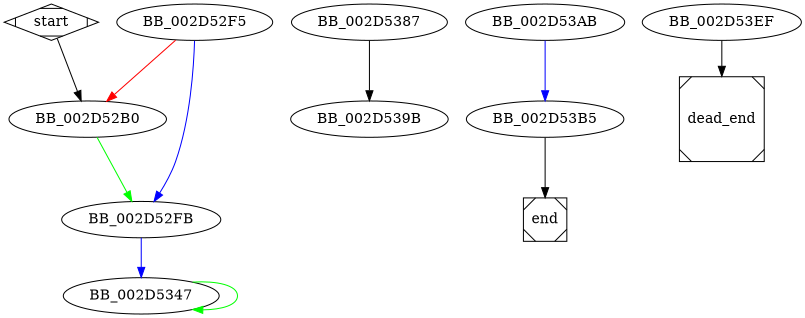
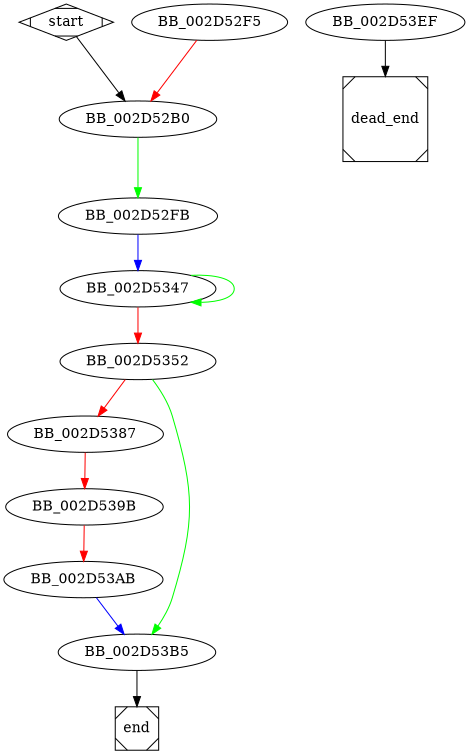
(369, 66) -> (85, 466)
(186, 119) -> none
none -> (138, 361)
none -> (84, 538)
